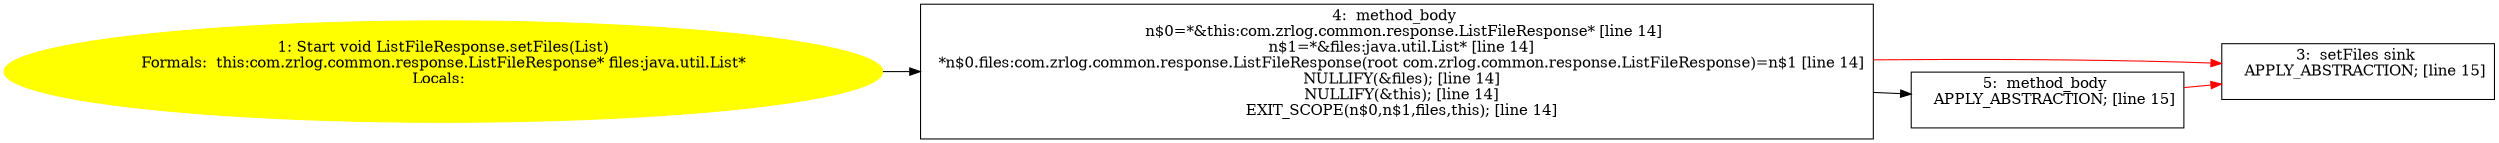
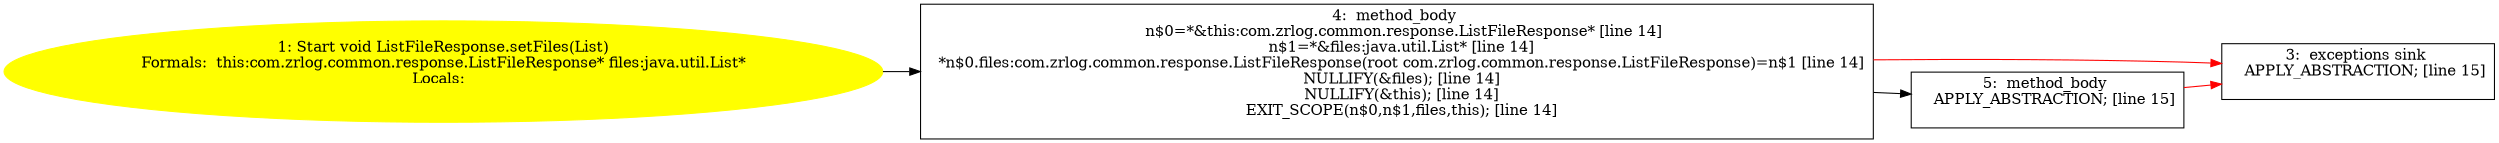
(2358, 72) -> (2358, 72)
